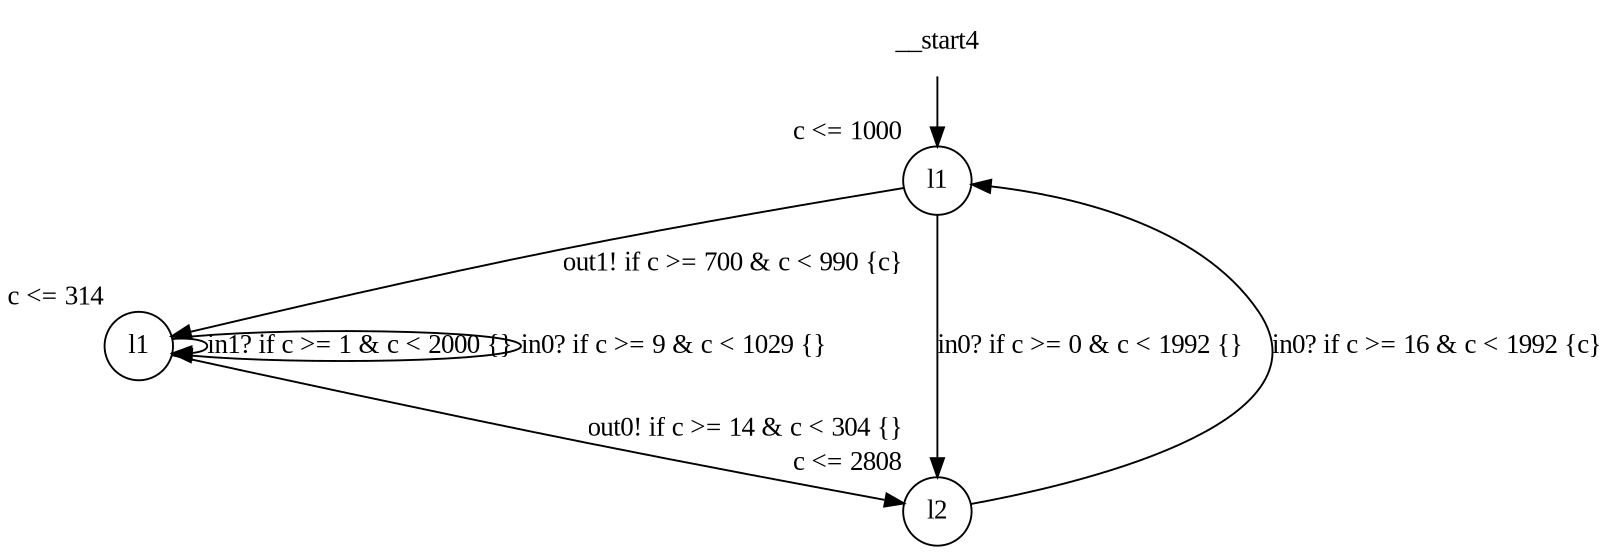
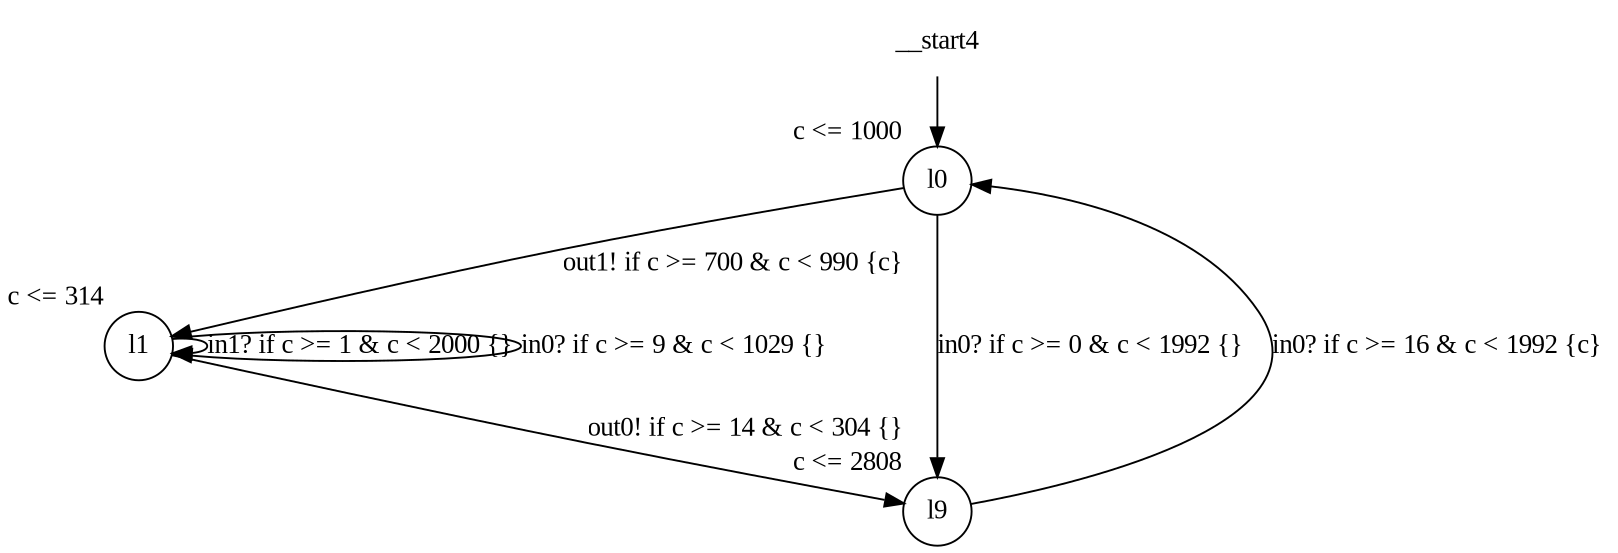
(937, 181) -> (937, 181)
(937, 511) -> (937, 511)
